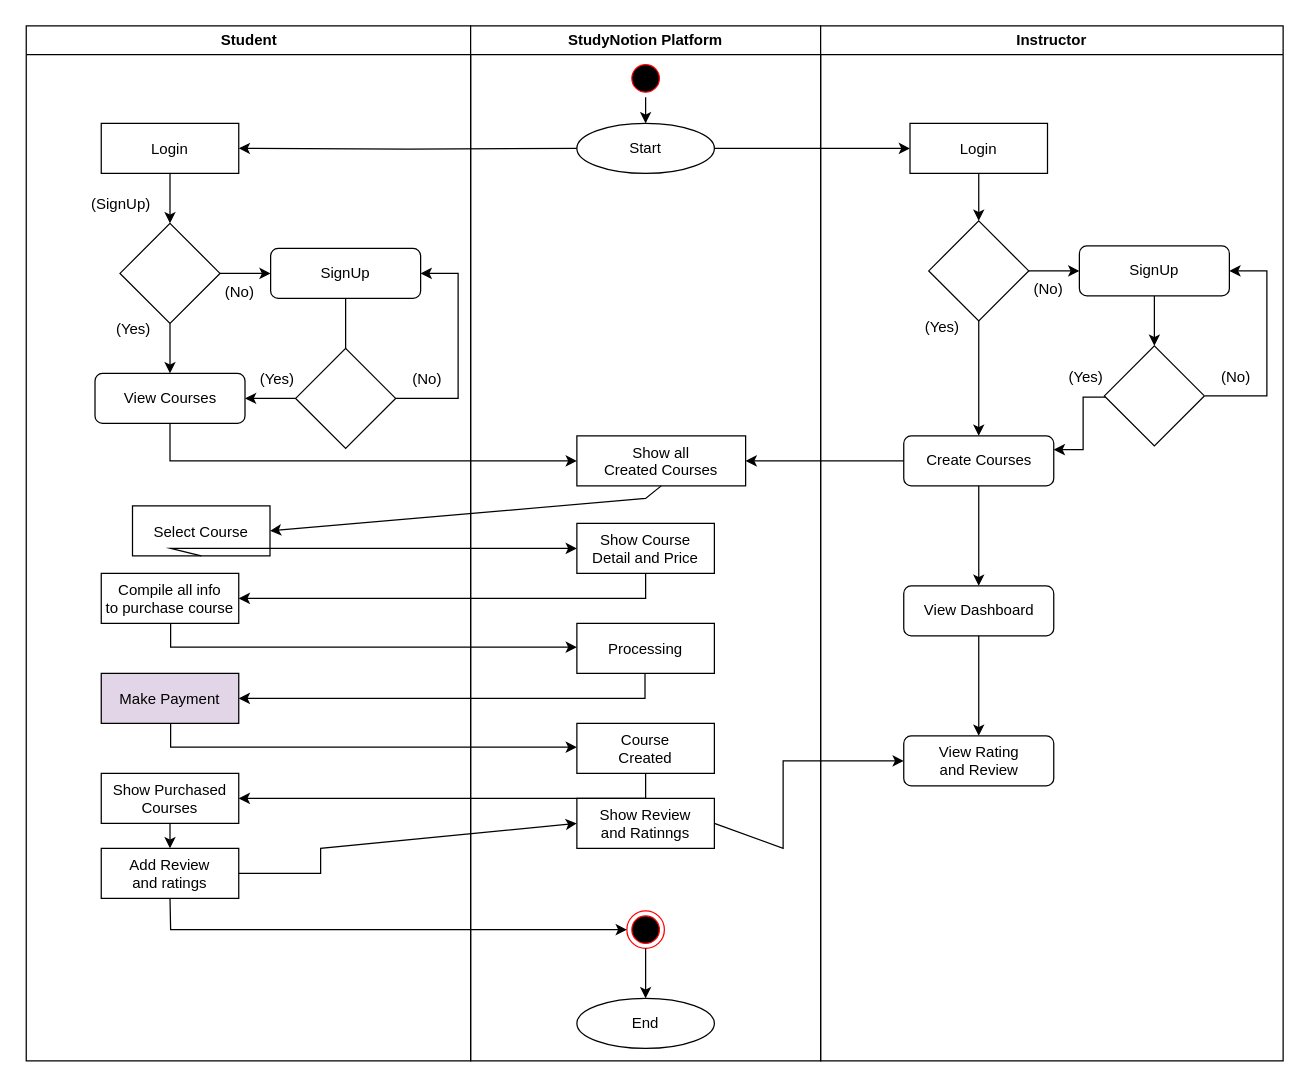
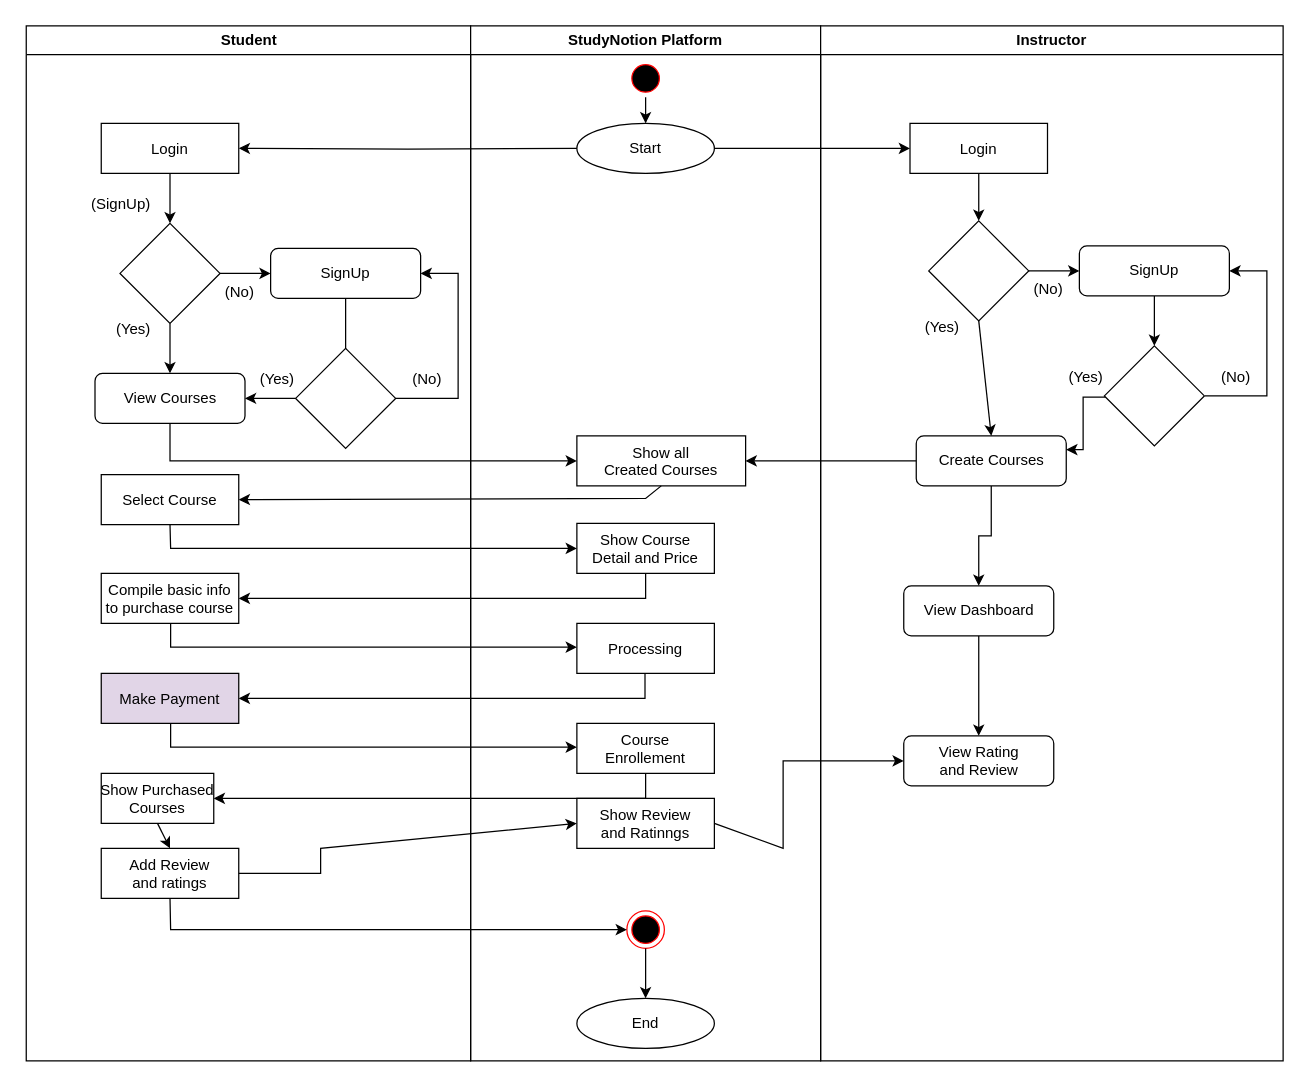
(979, 461) -> (991, 461)
(201, 531) -> (170, 499)
(169, 590) -> (169, 590)
(645, 740) -> (645, 740)
(170, 798) -> (158, 798)
